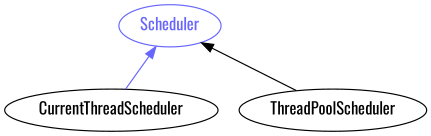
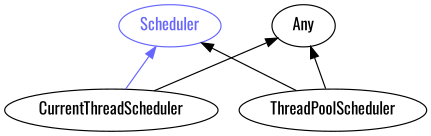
none -> (304, 26)
